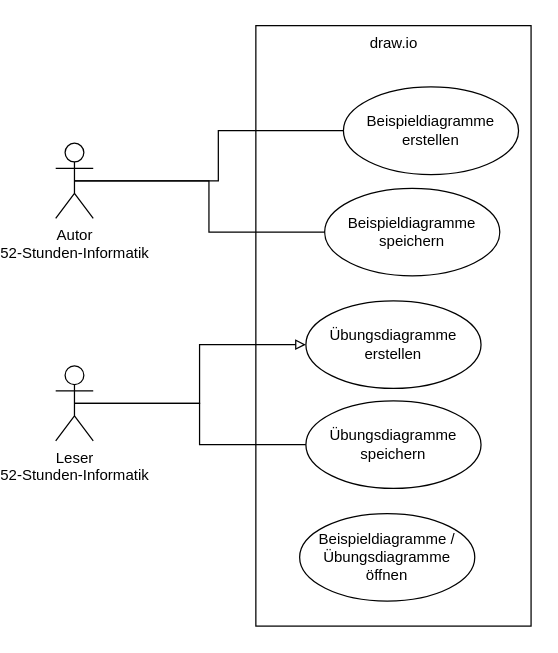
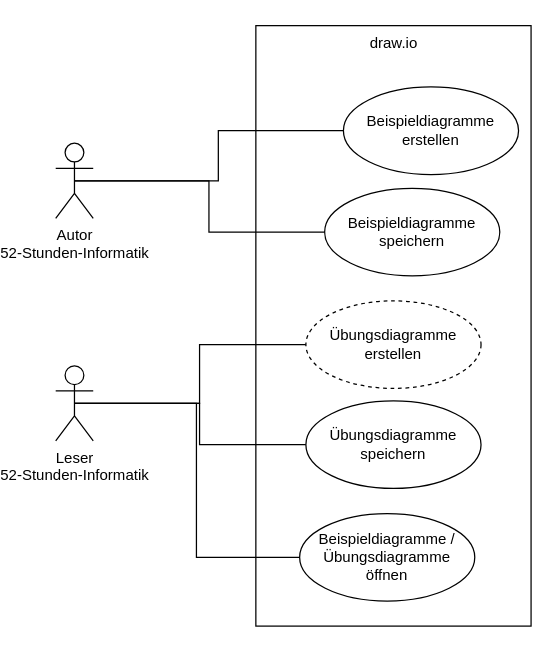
(294, 344) -> (299, 344)
(393, 344) -> (393, 344)
none -> (196, 533)
